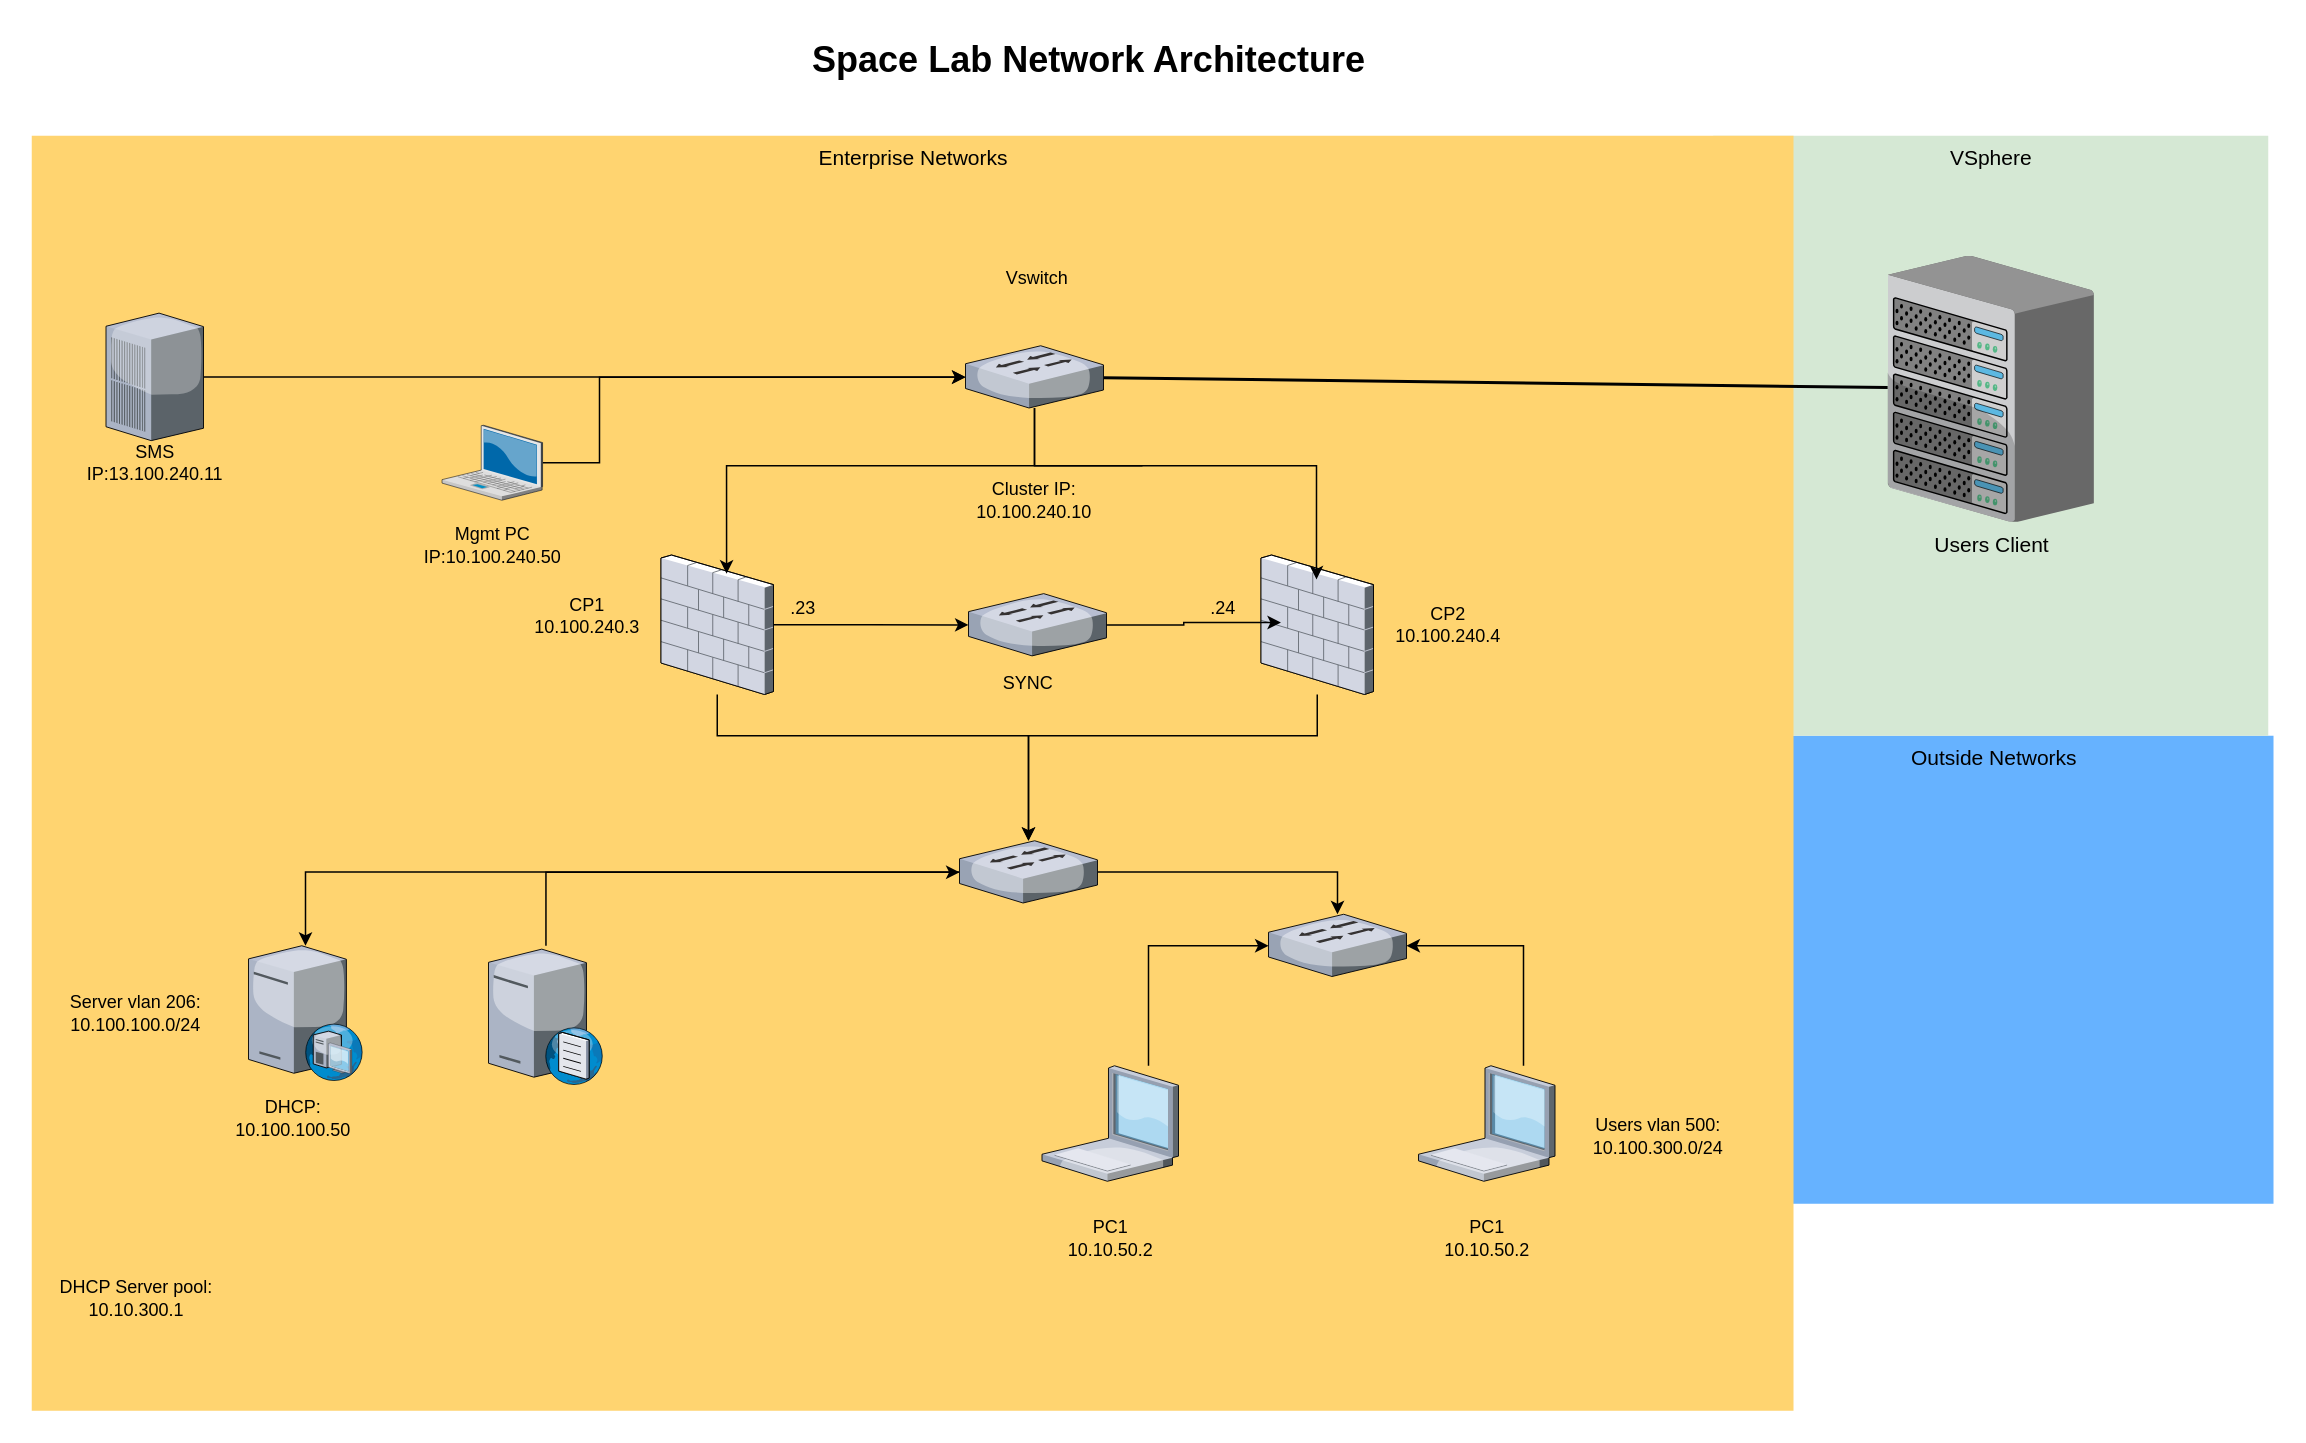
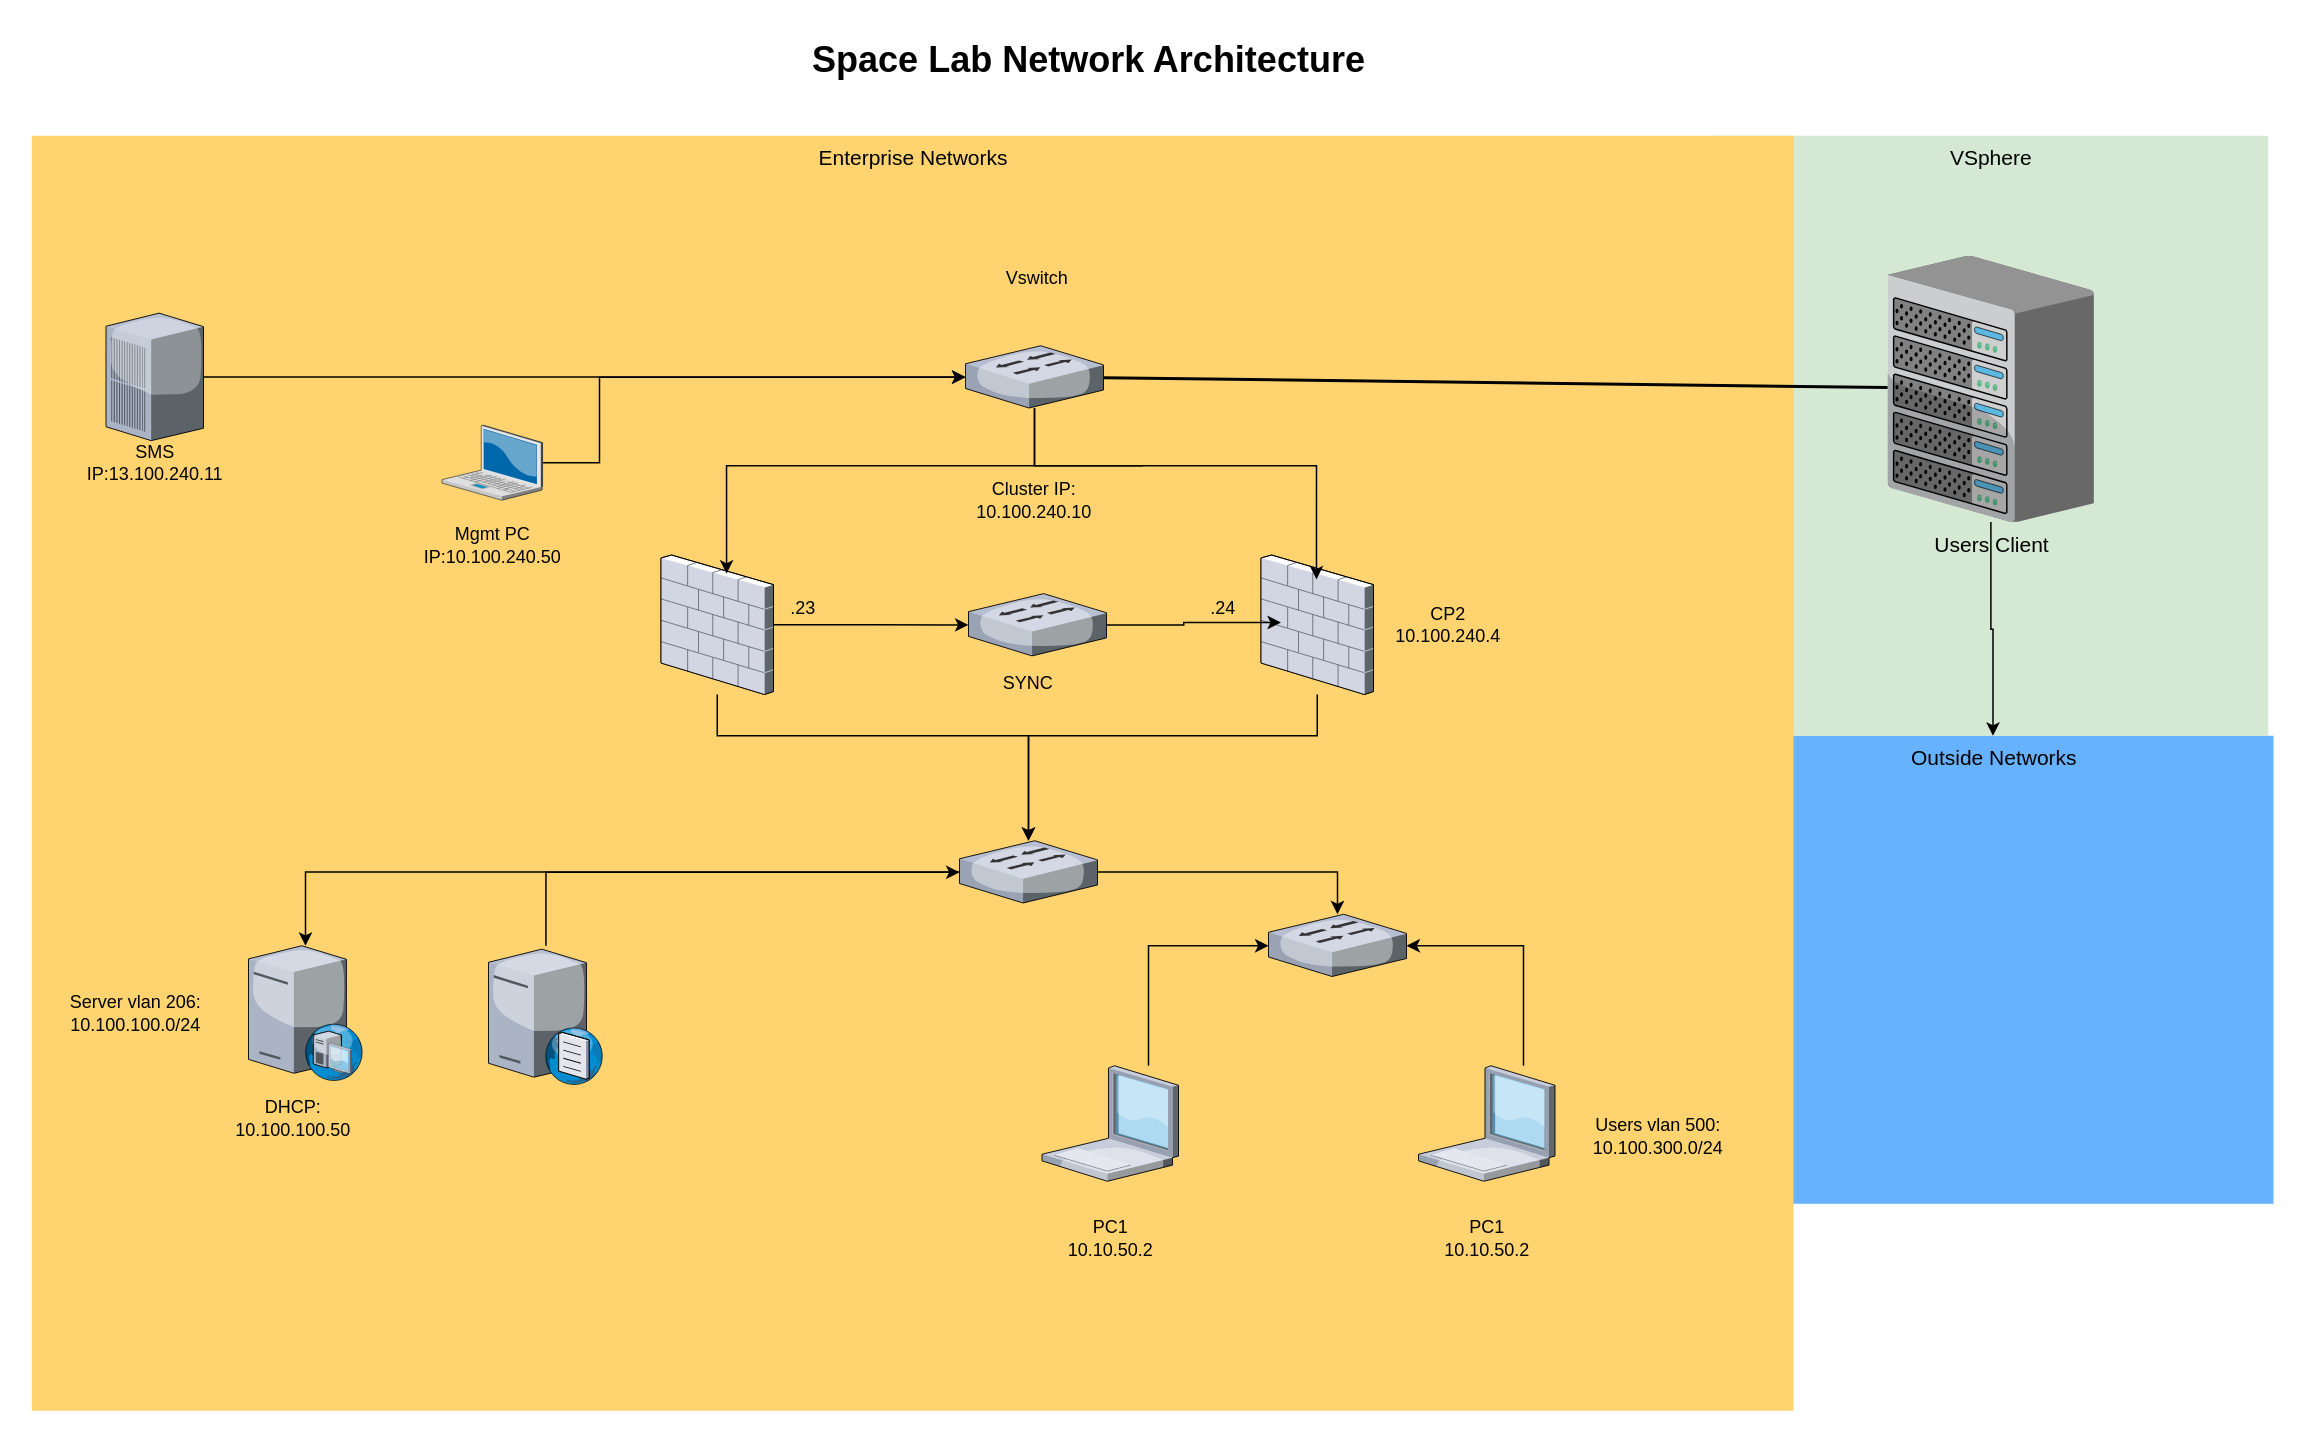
(587, 616) -> none
none -> (1991, 624)
(136, 1298) -> none
